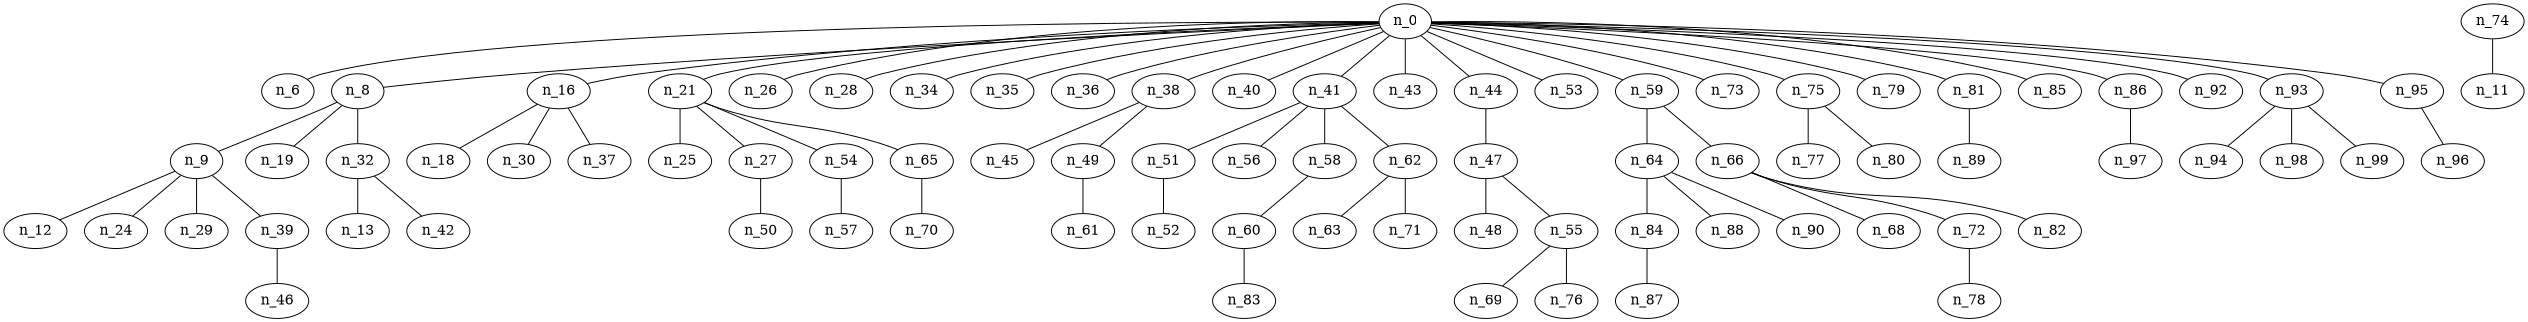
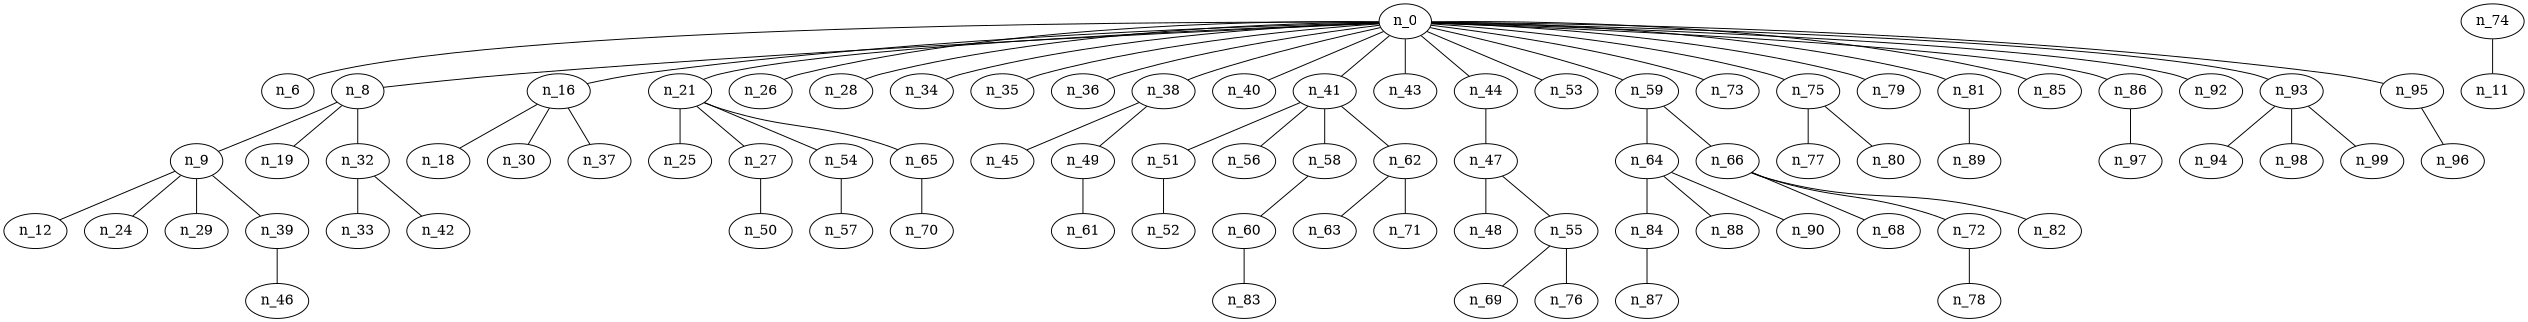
(358, 231) -> (358, 231)
